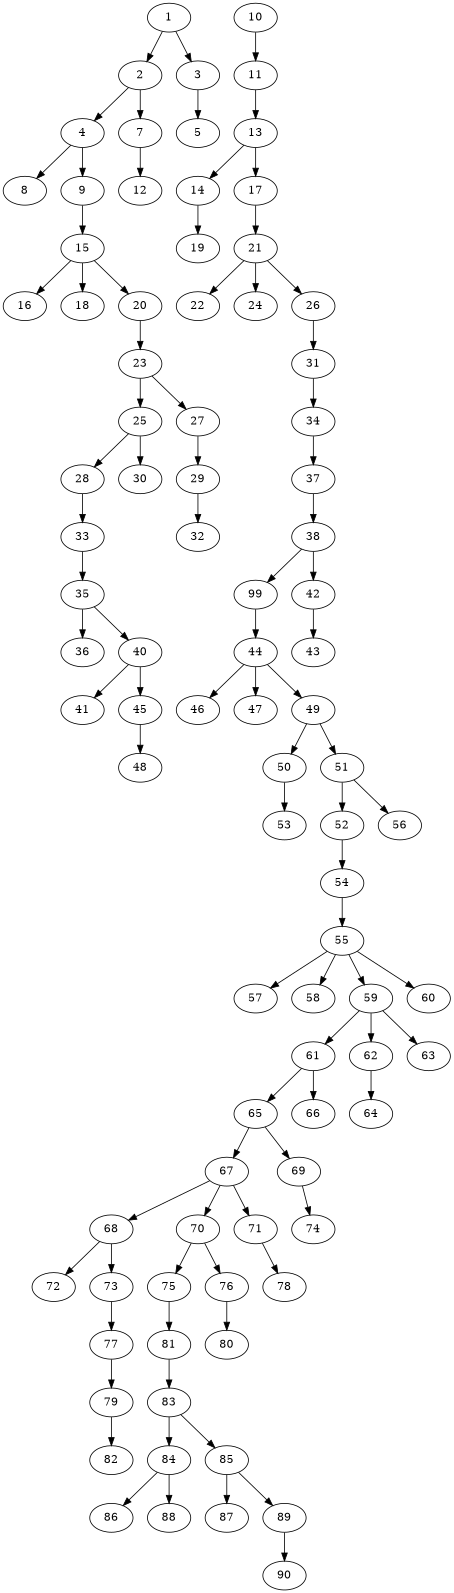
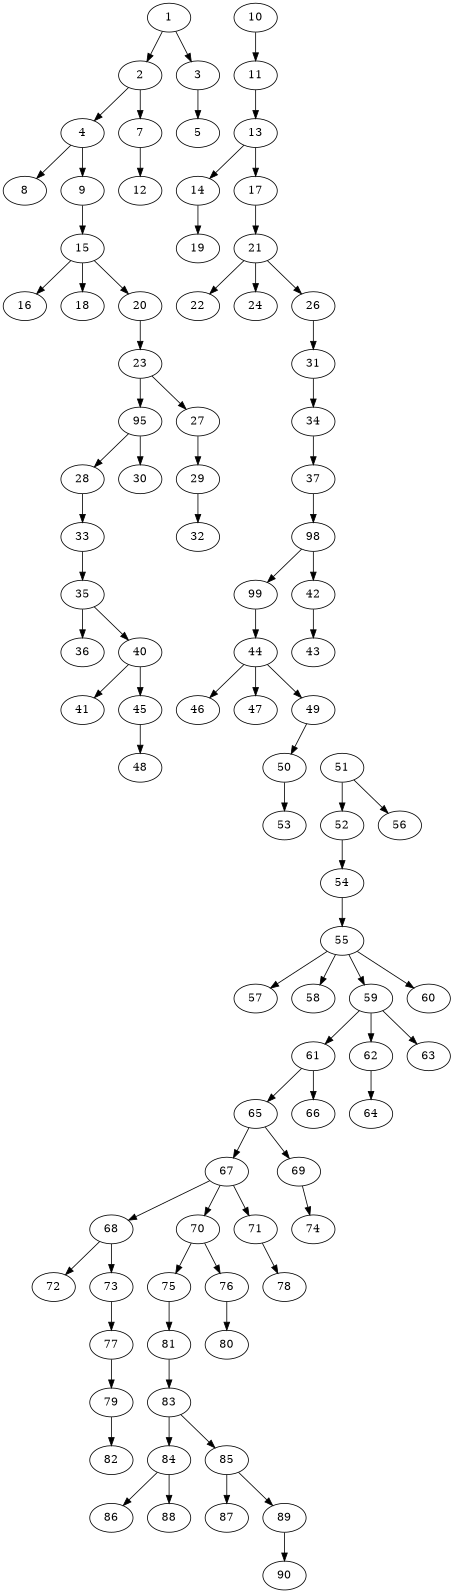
(140, 422) -> (140, 422)
(313, 537) -> (313, 537)
(326, 735) -> none
